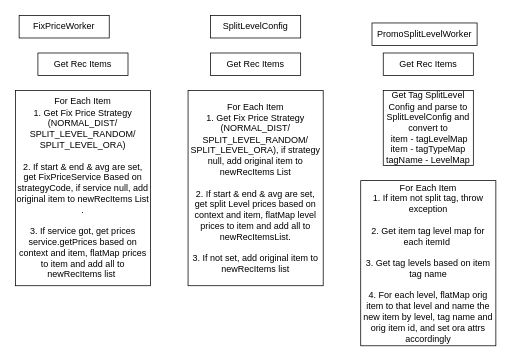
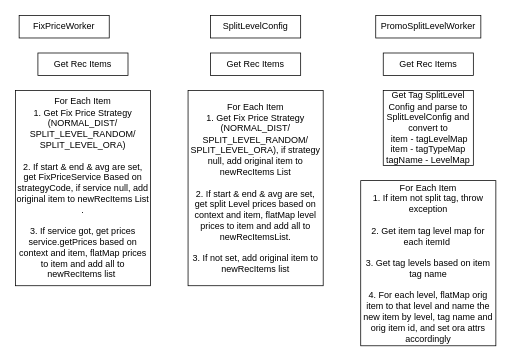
(424, 34) -> (428, 27)
